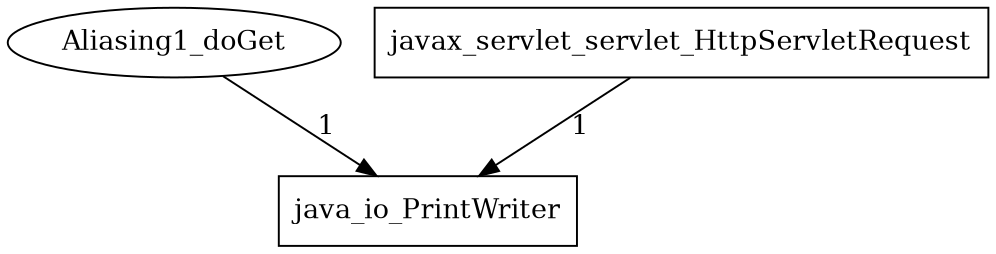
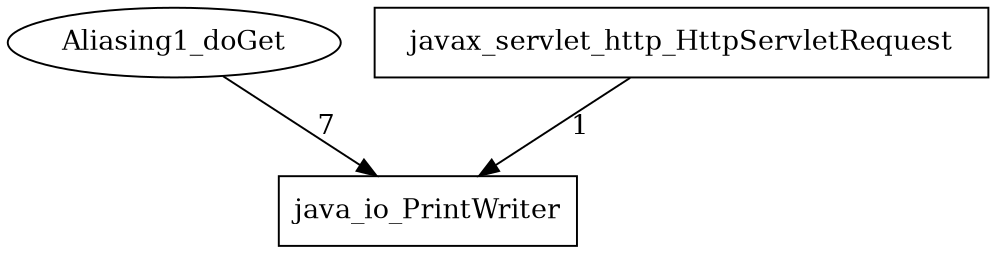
(682, 43) -> (682, 43)
(327, 127) -> (327, 127)
